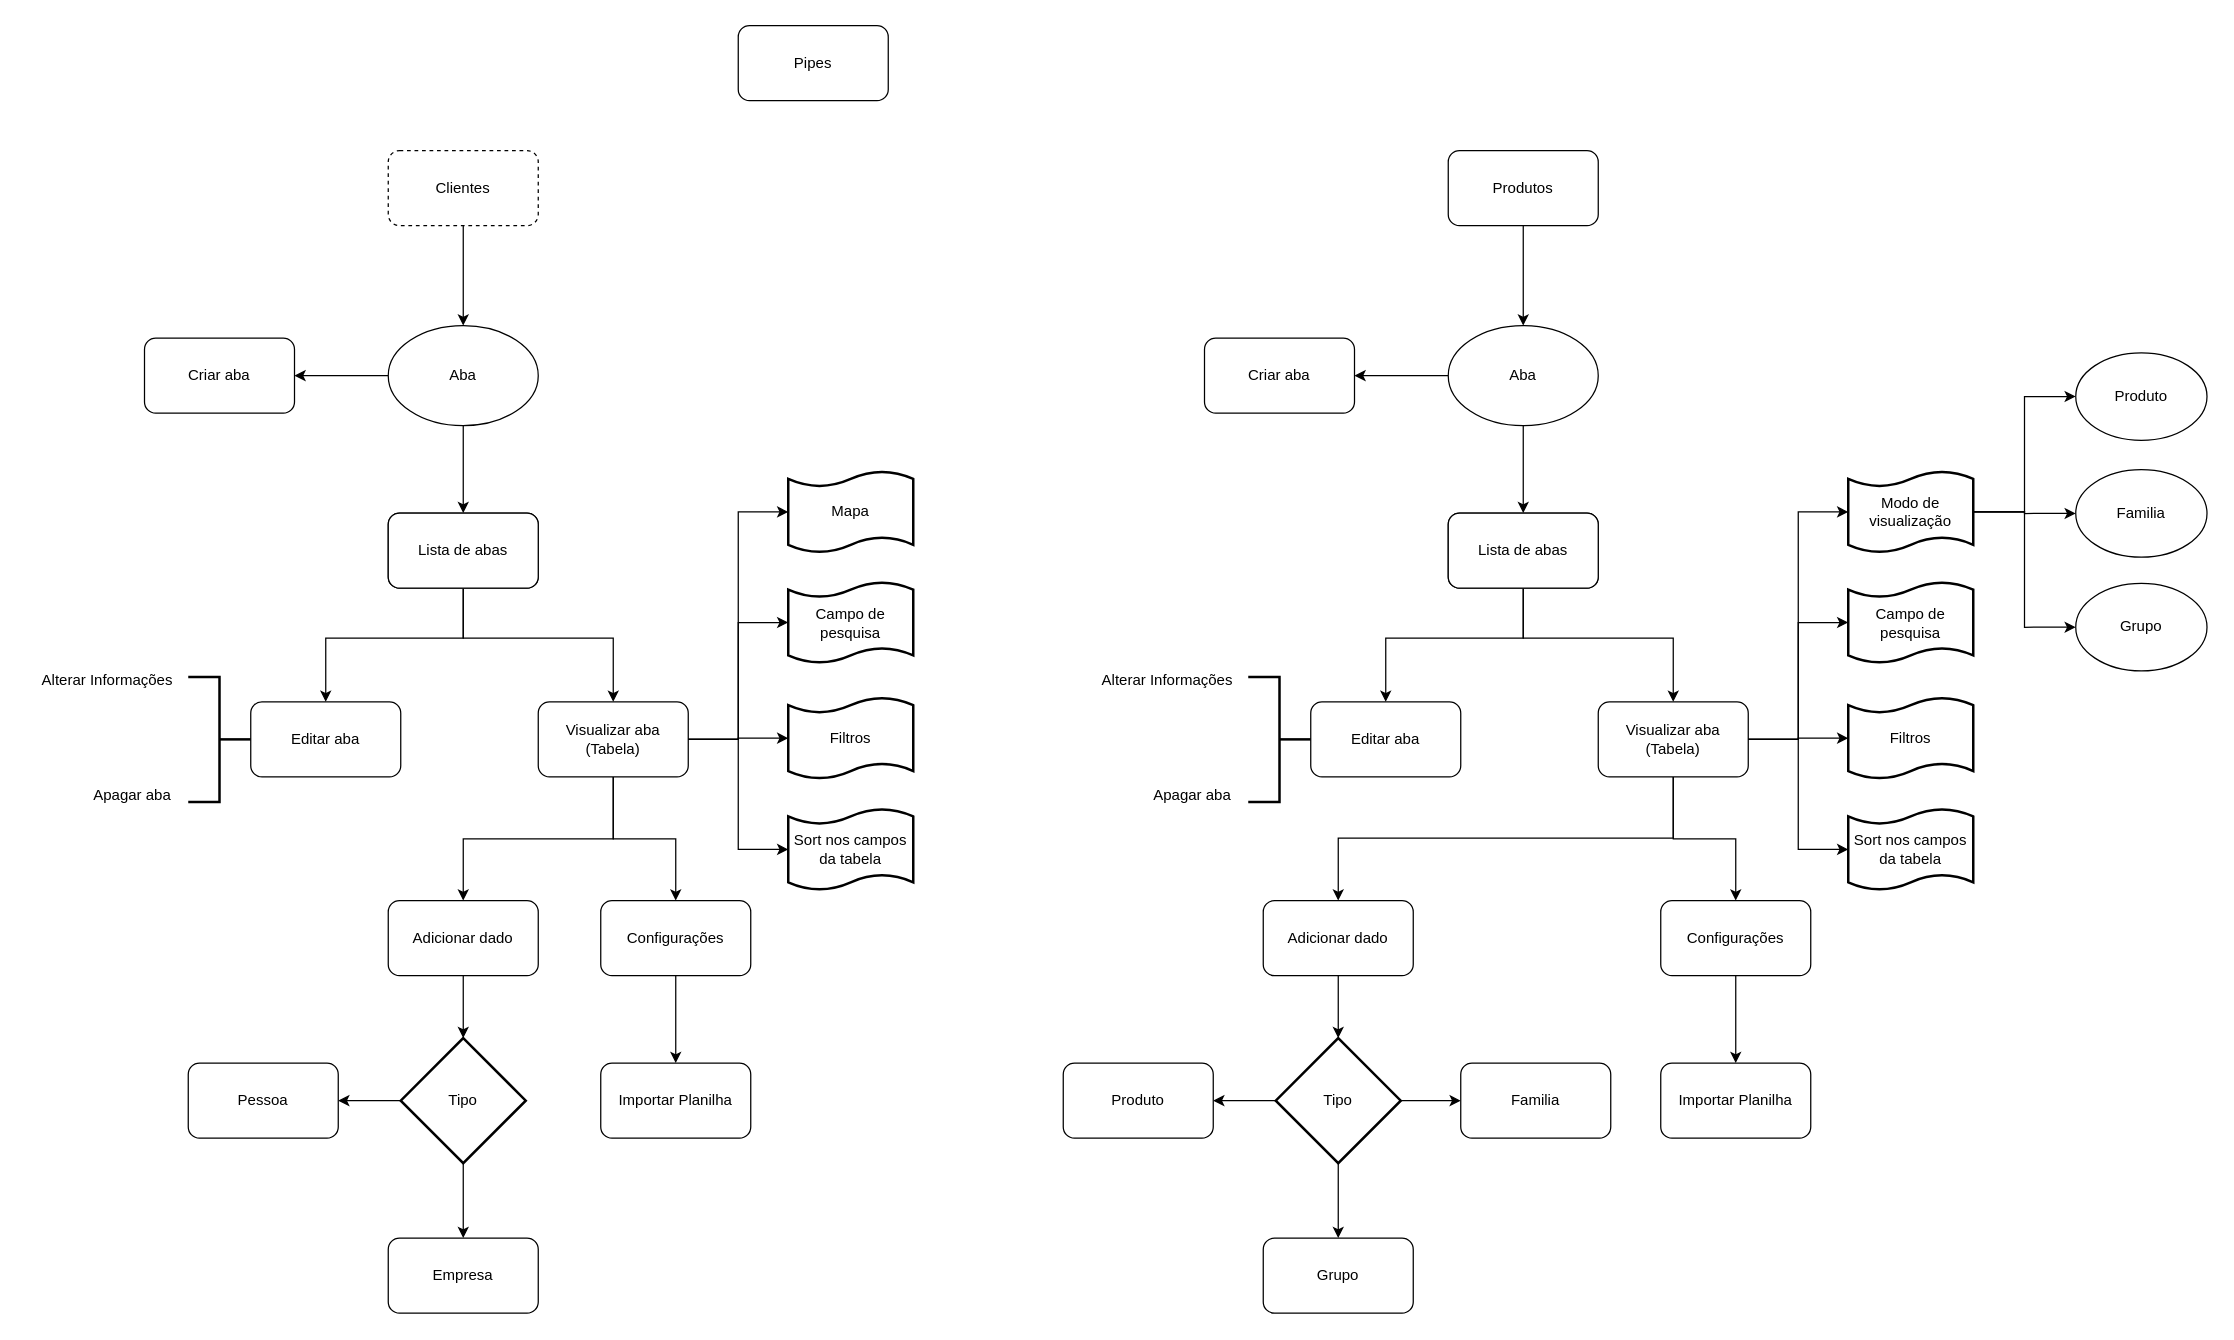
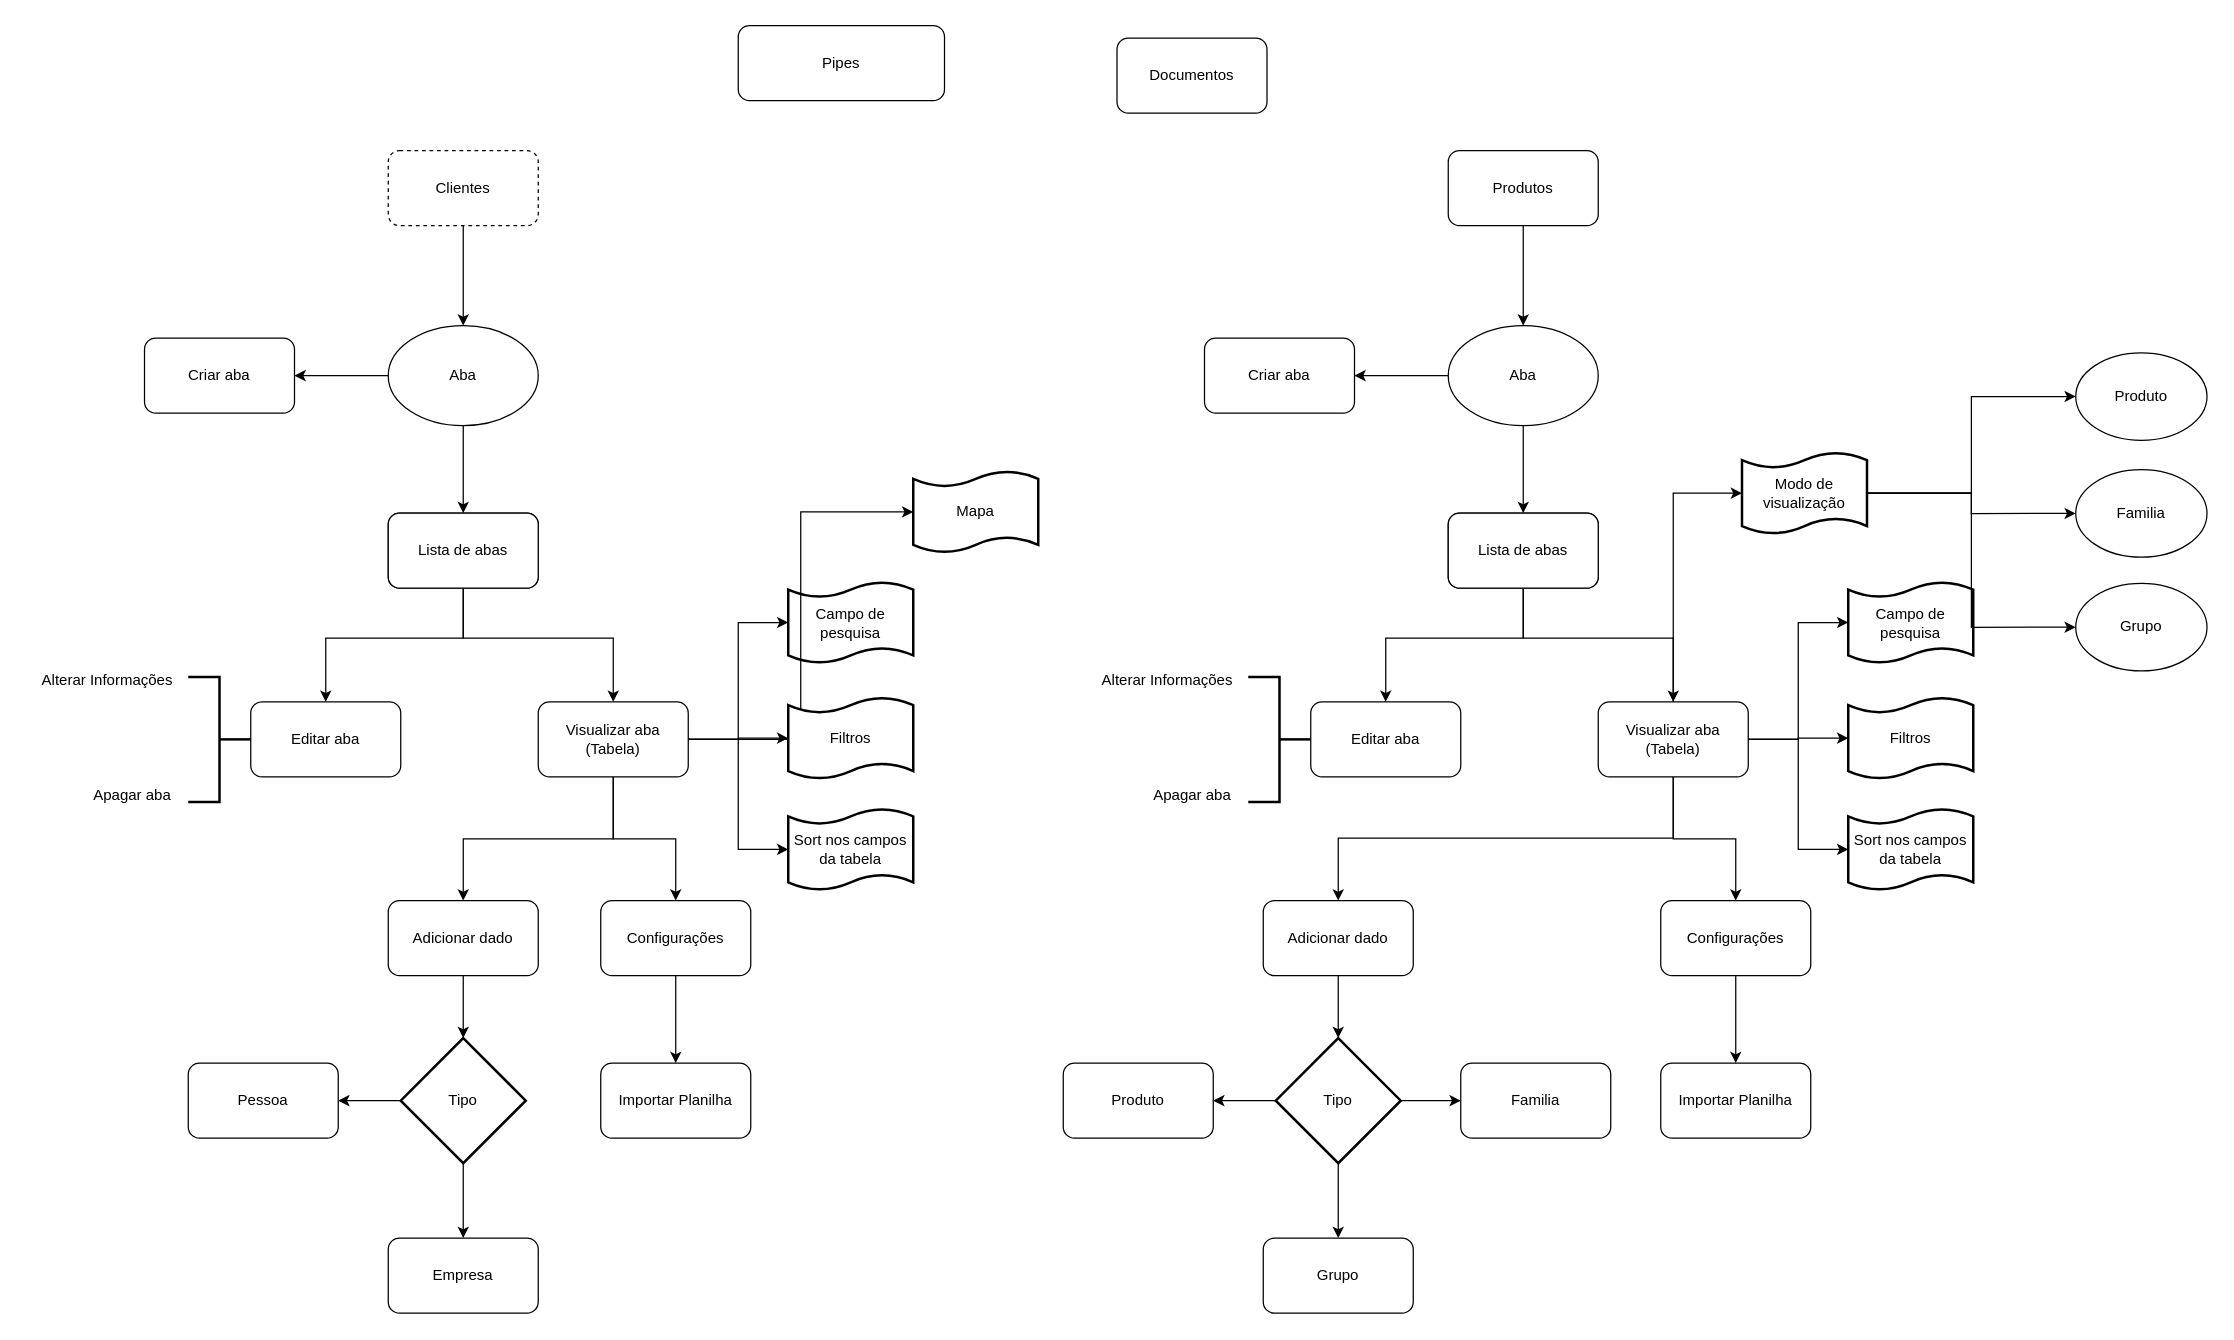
(813, 63) -> (841, 63)
none -> (1192, 76)
(851, 512) -> (976, 512)
(1911, 512) -> (1804, 493)
